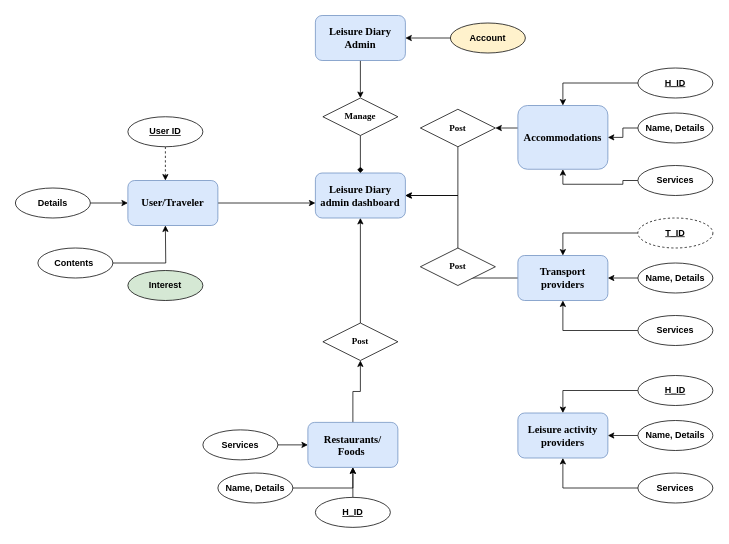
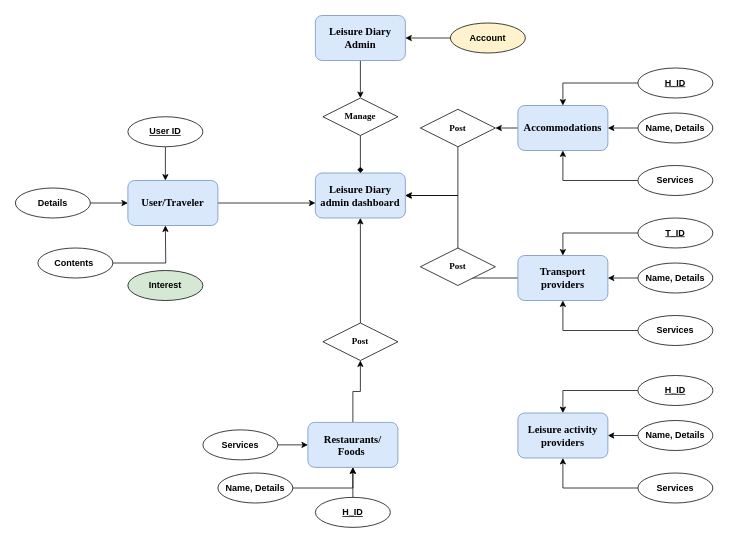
(563, 137) -> (563, 128)
(165, 160) -> (165, 160)
(675, 233) -> (675, 233)
